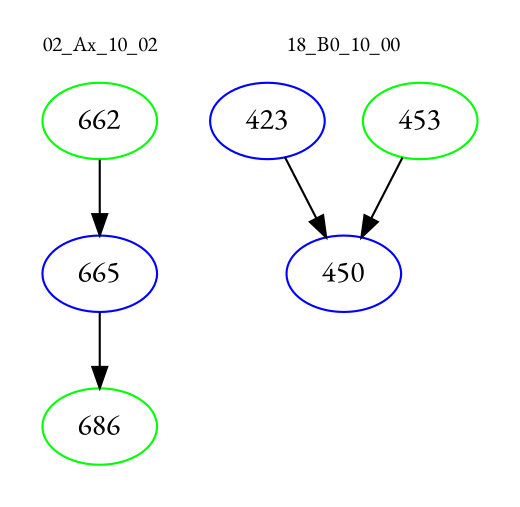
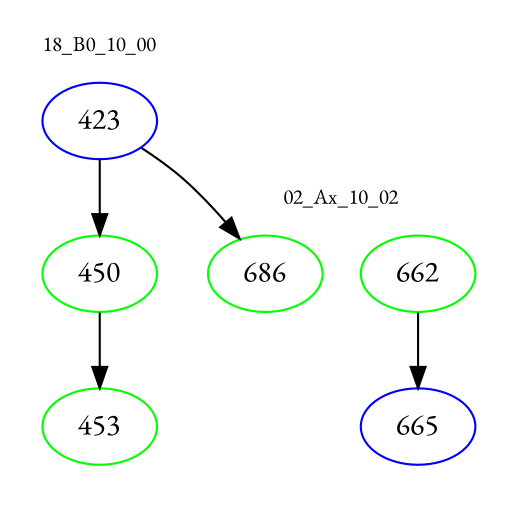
(387, 188) -> (100, 340)
(344, 274) -> (100, 274)
(100, 340) -> (205, 199)
